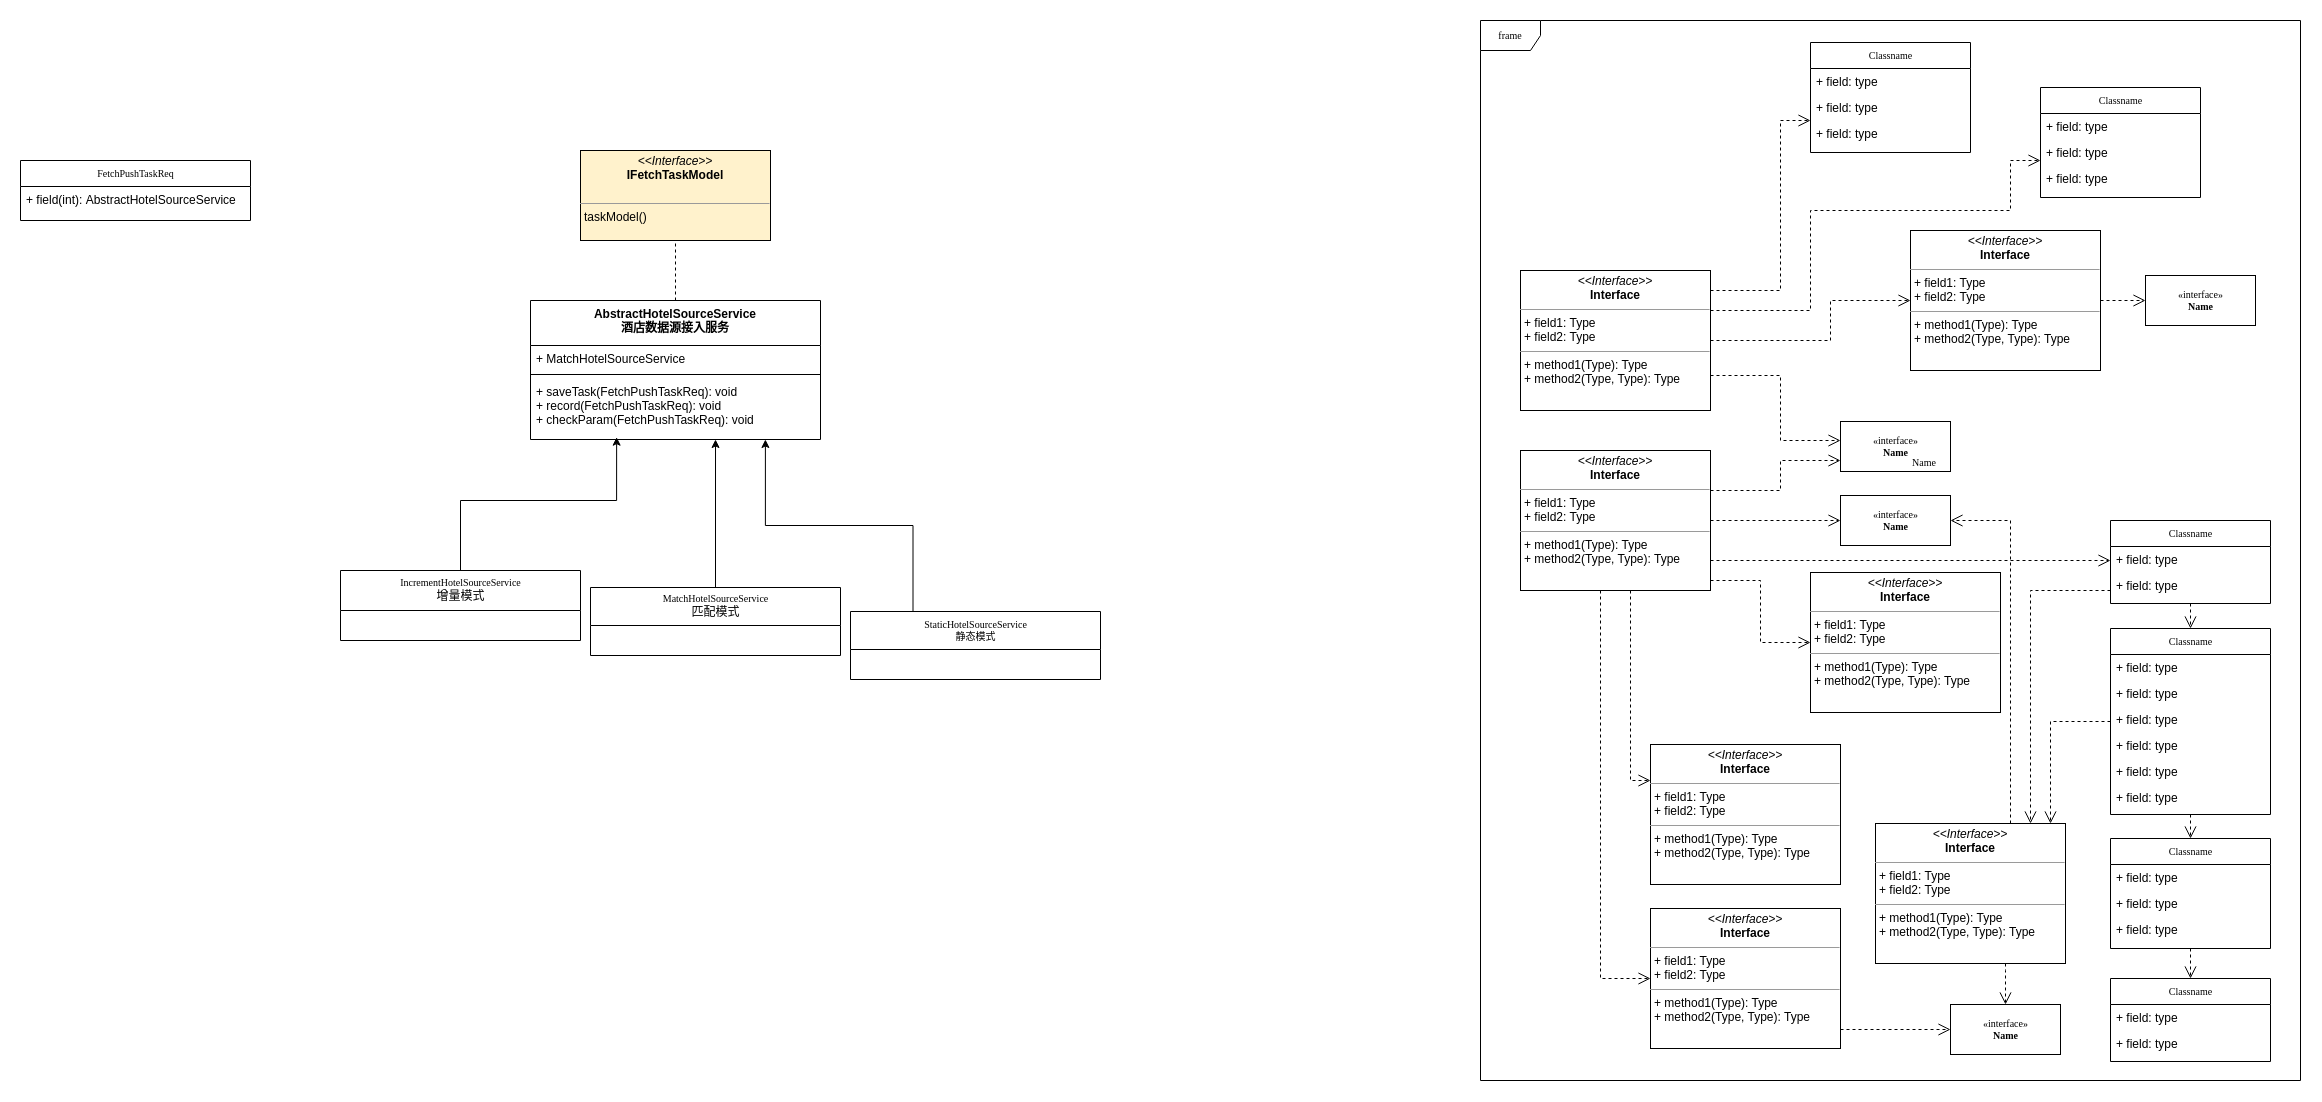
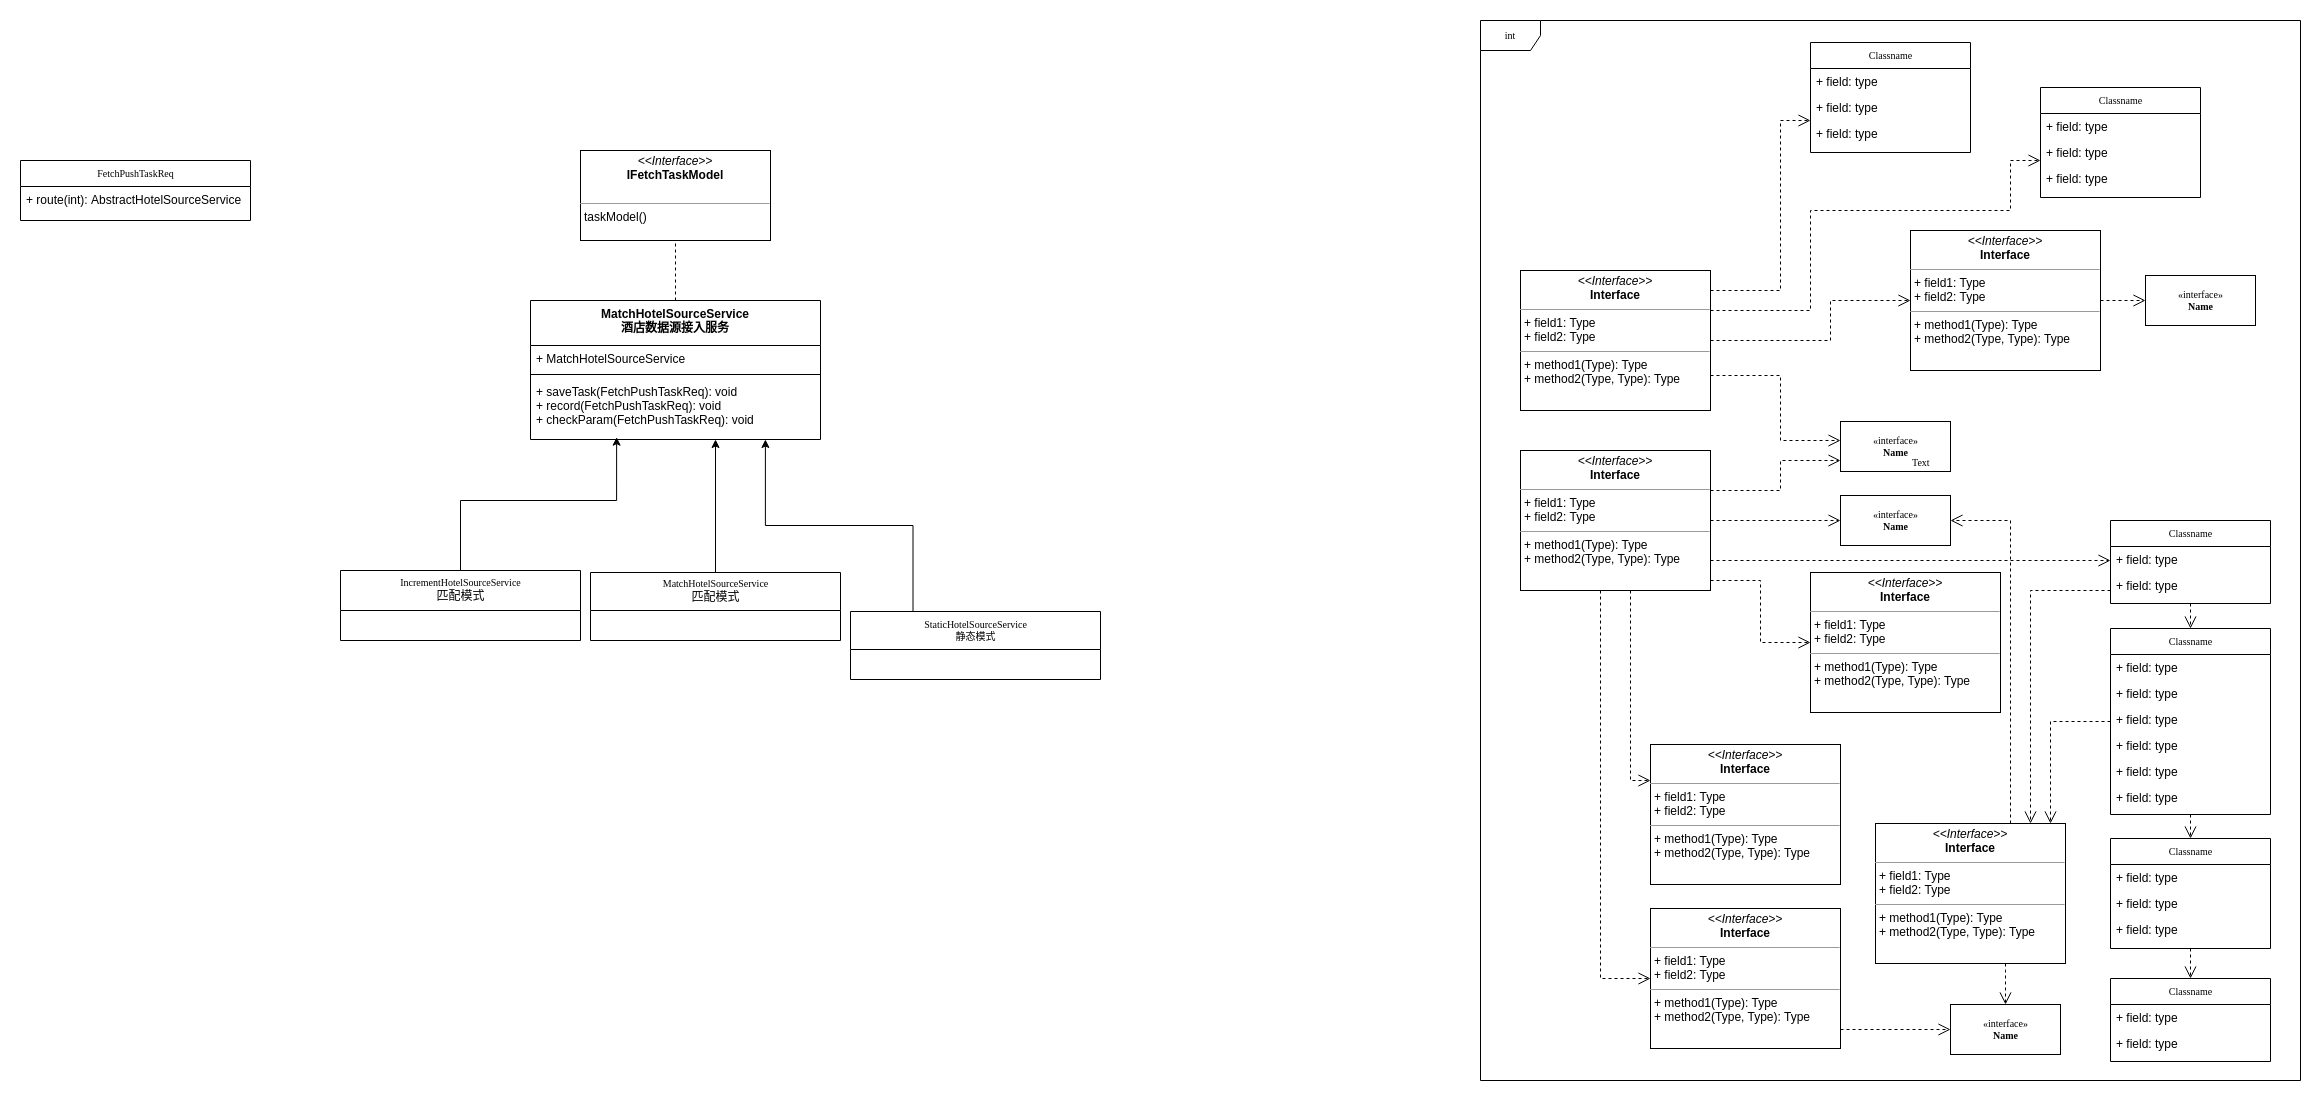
(1511, 36) -> (1511, 36)
(676, 196) -> (676, 196)
(137, 208) -> (137, 208)
(675, 314) -> (675, 314)
(1924, 464) -> (1924, 464)
(461, 591) -> (461, 591)
(716, 622) -> (716, 607)
